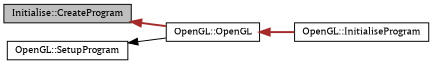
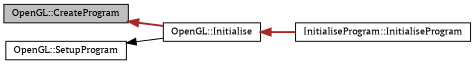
(68, 14) -> (66, 14)
(213, 32) -> (212, 32)
(362, 32) -> (383, 32)
